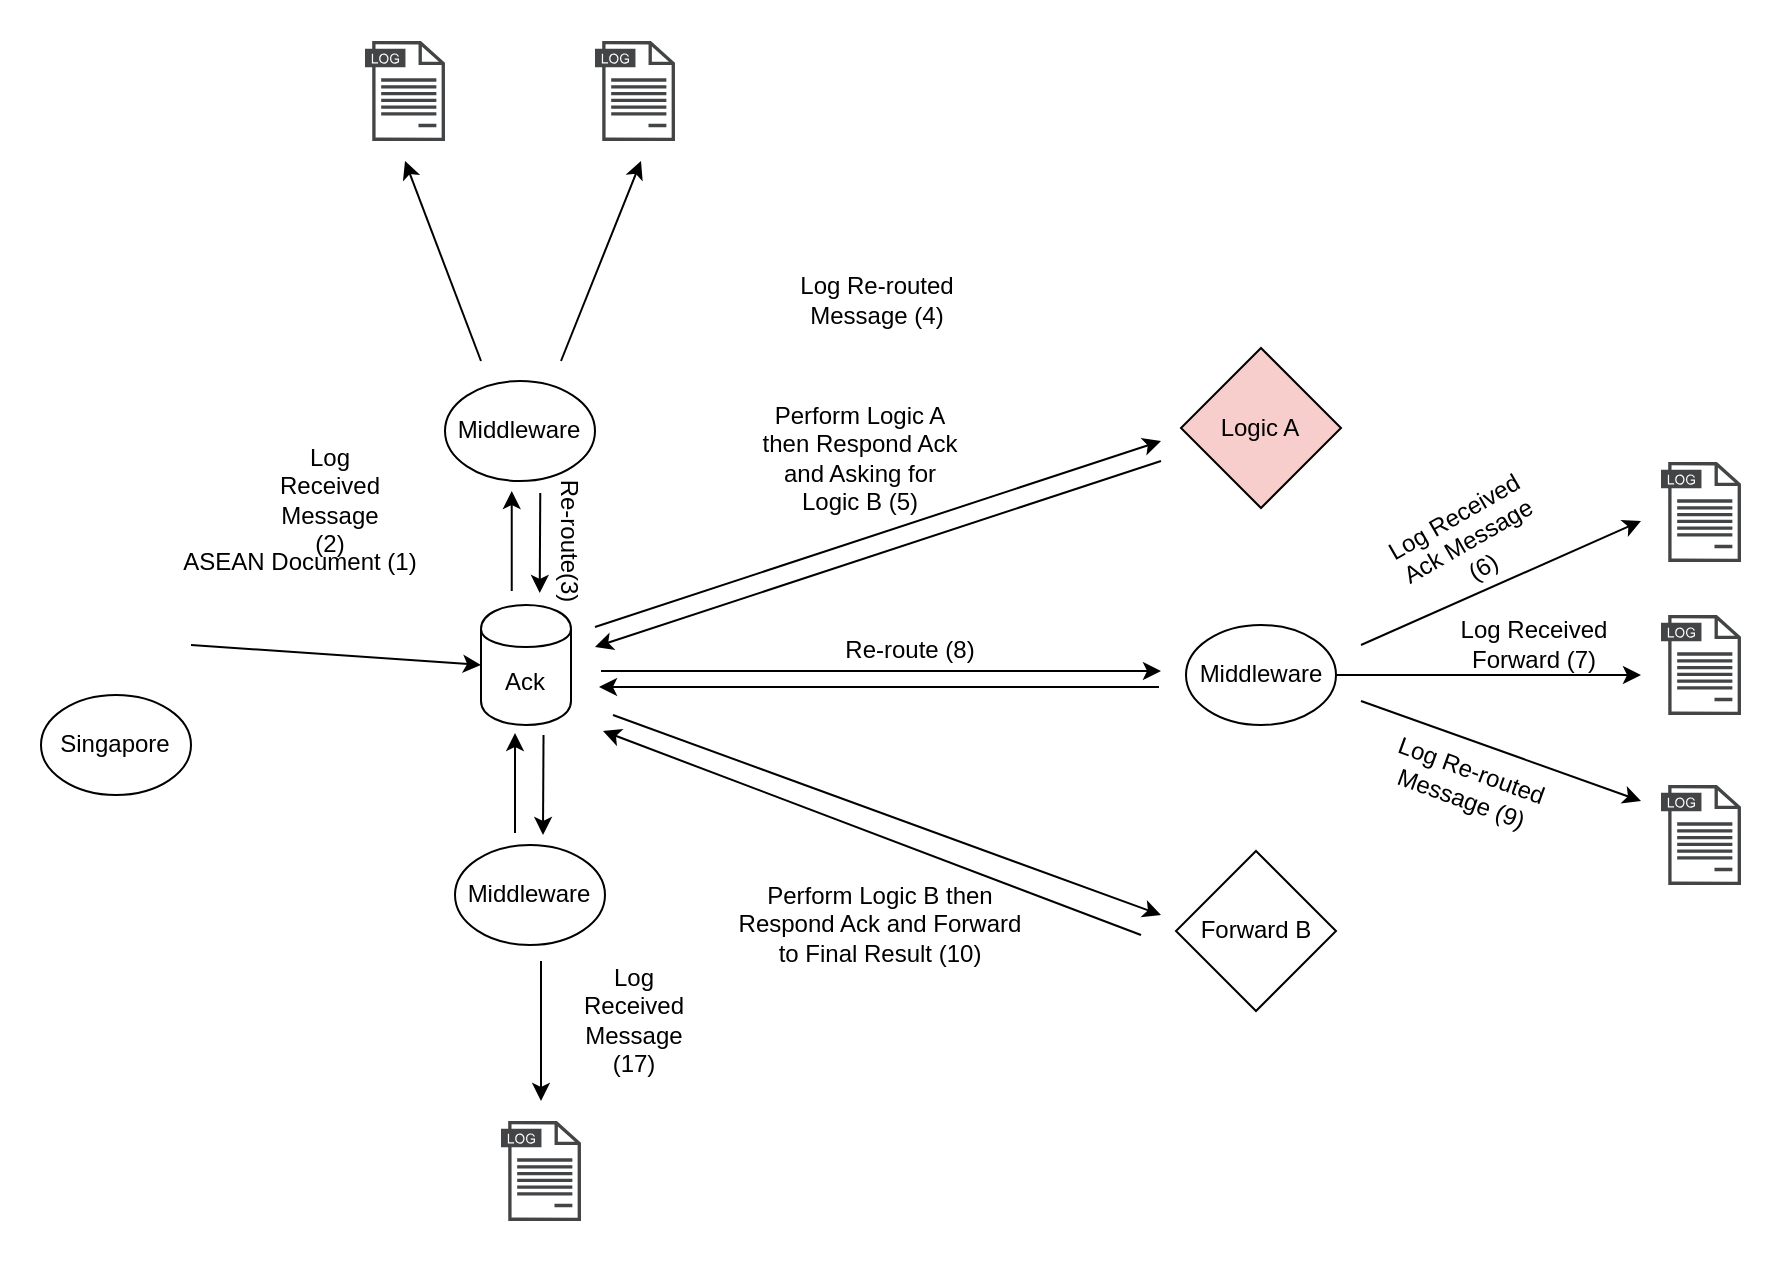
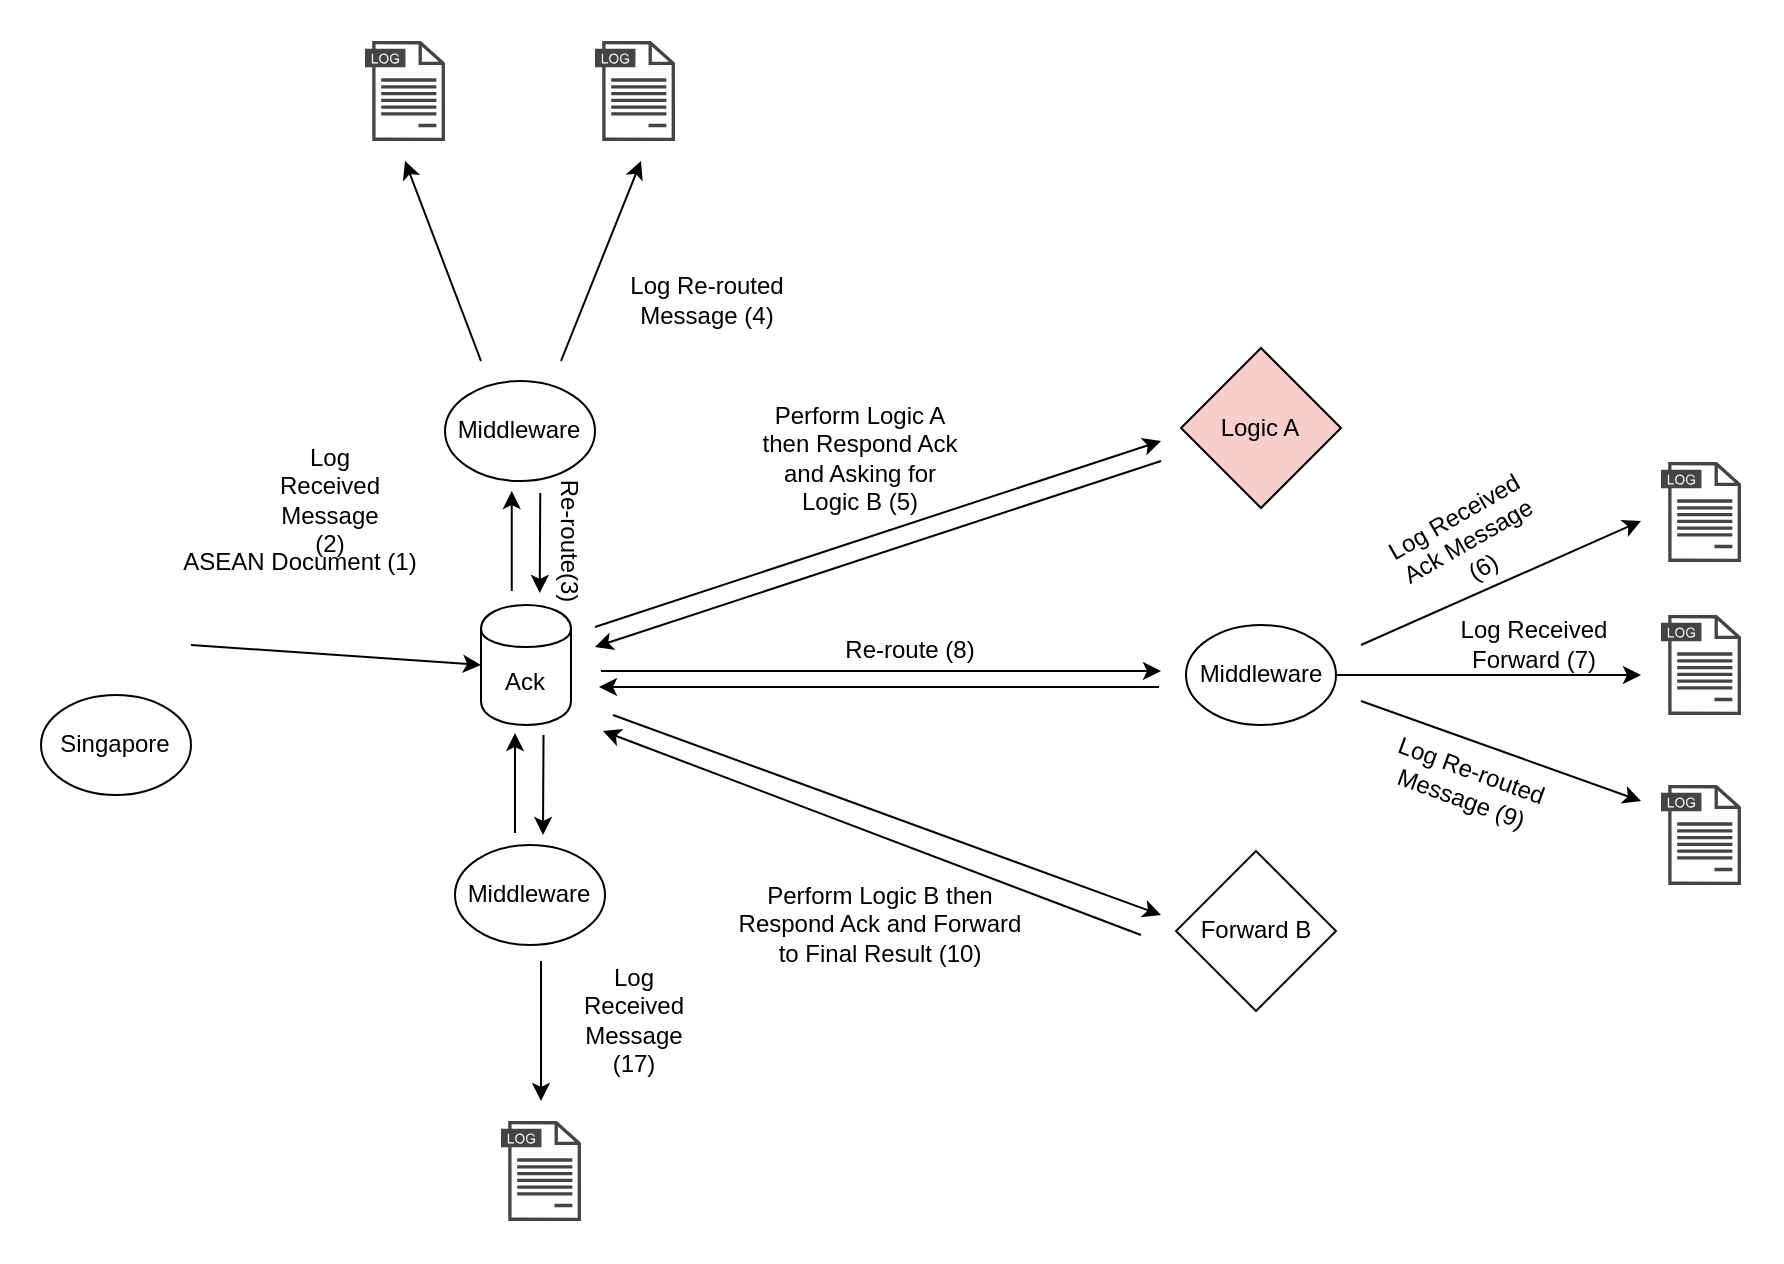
(878, 301) -> (708, 301)
